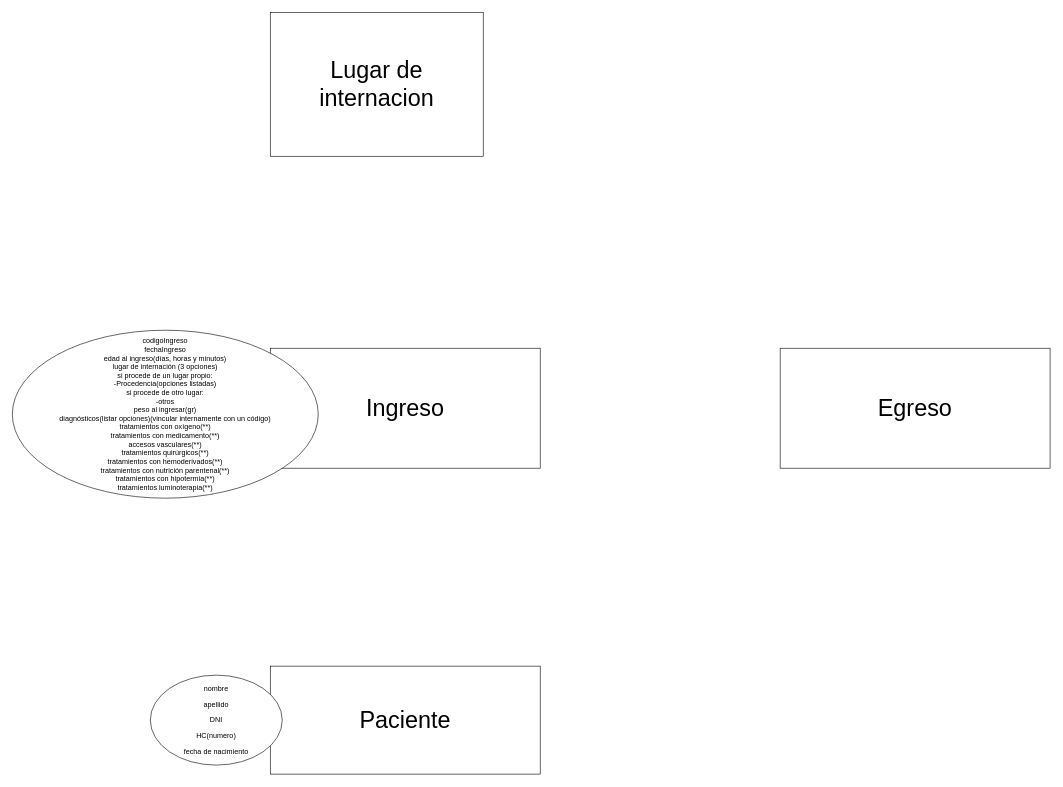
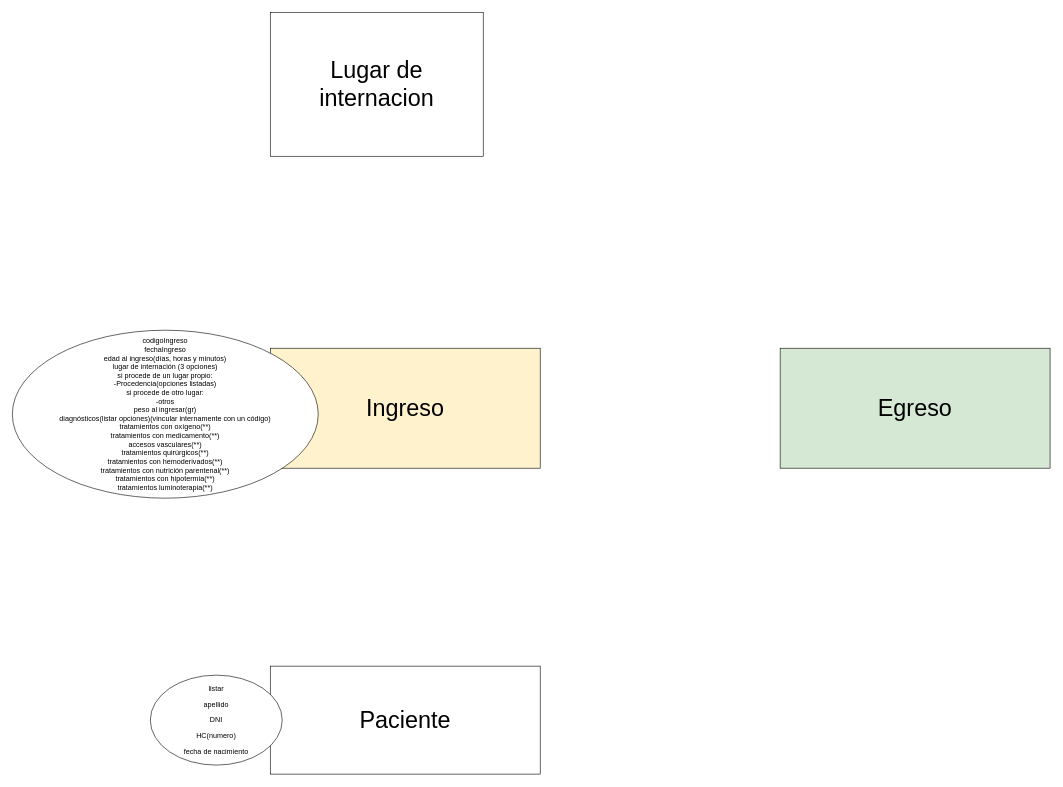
(405, 408) -> (405, 408)
(915, 408) -> (915, 408)
(216, 720) -> (216, 720)
